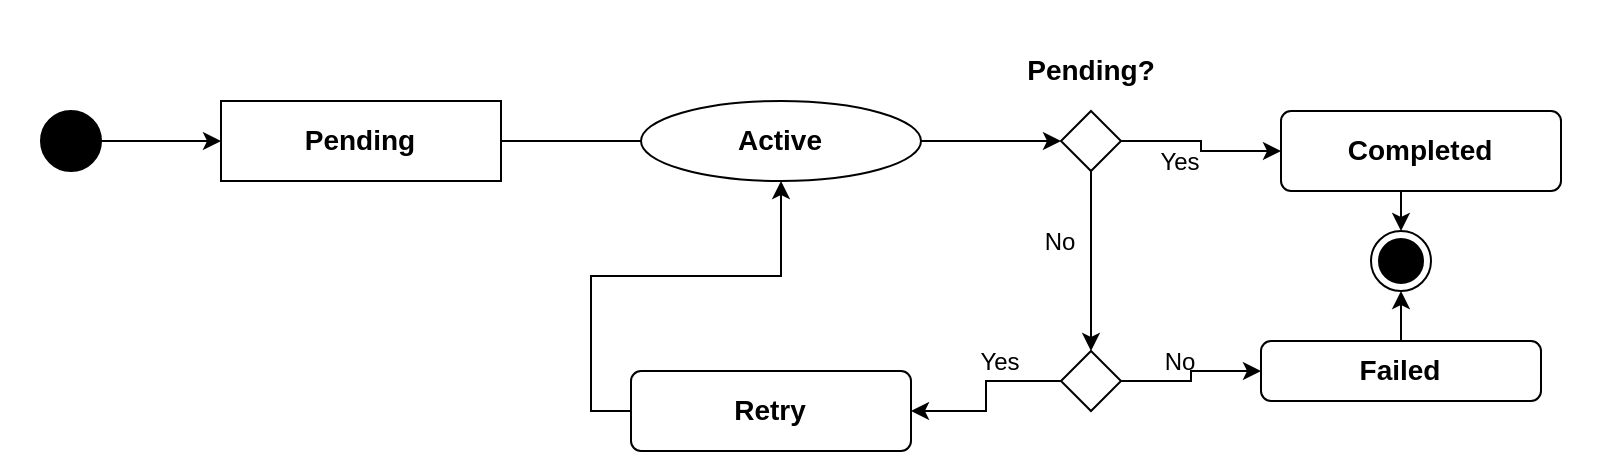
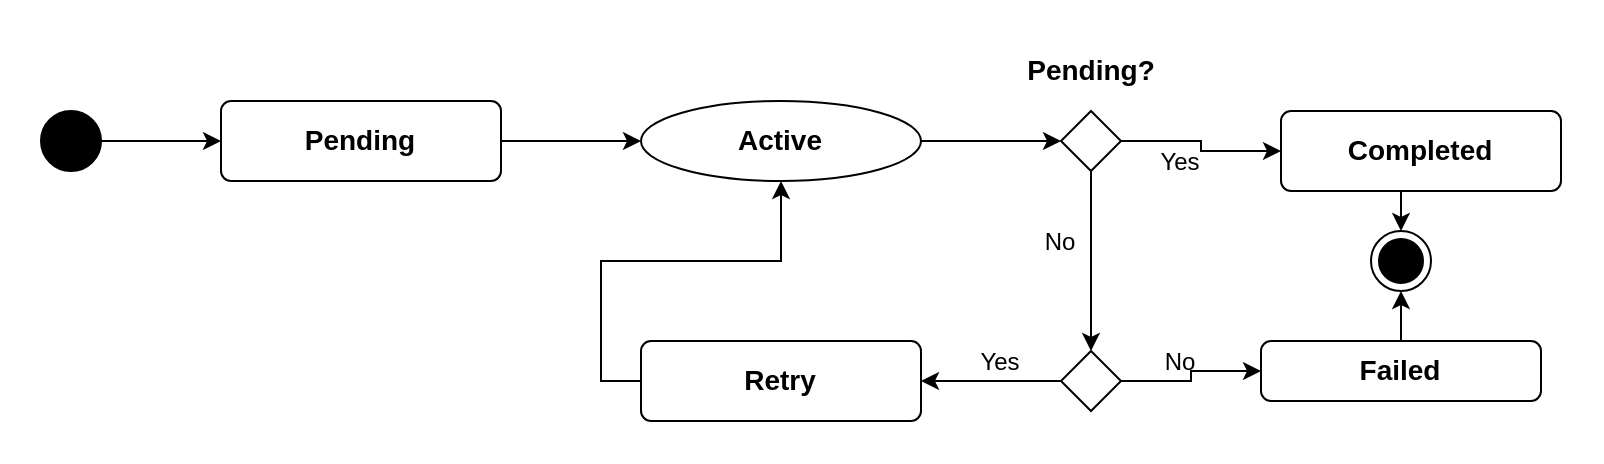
(361, 141) -> (361, 141)
(631, 141) -> (626, 141)
(771, 411) -> (781, 381)
